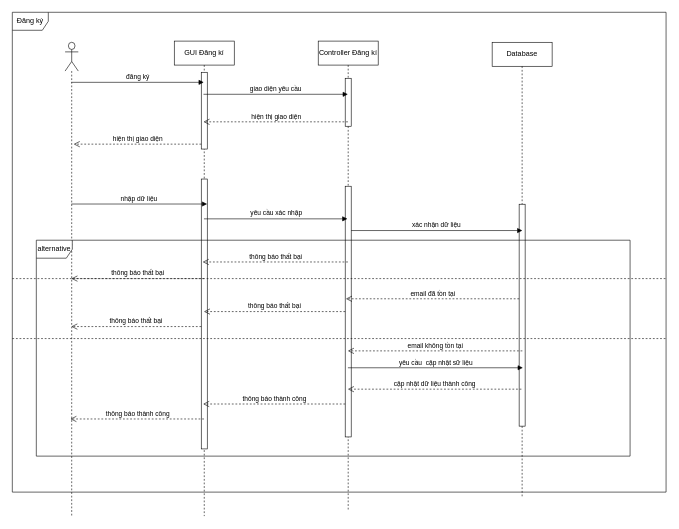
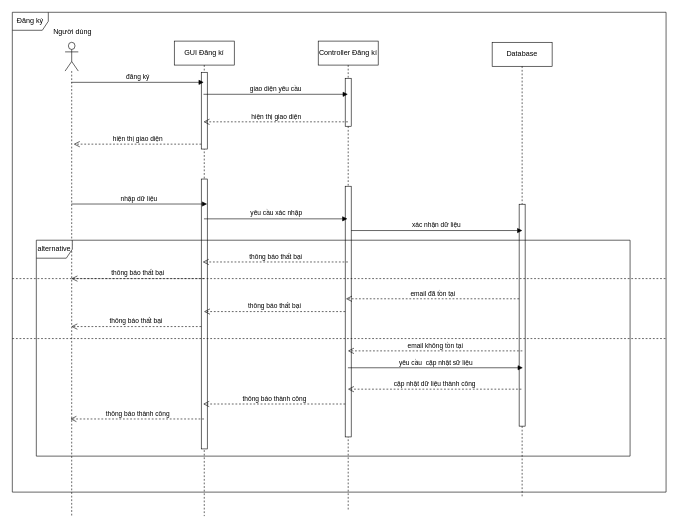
none -> (72, 32)
